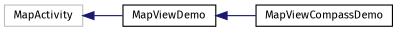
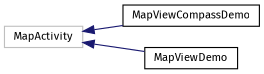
(241, 16) -> (109, 28)
